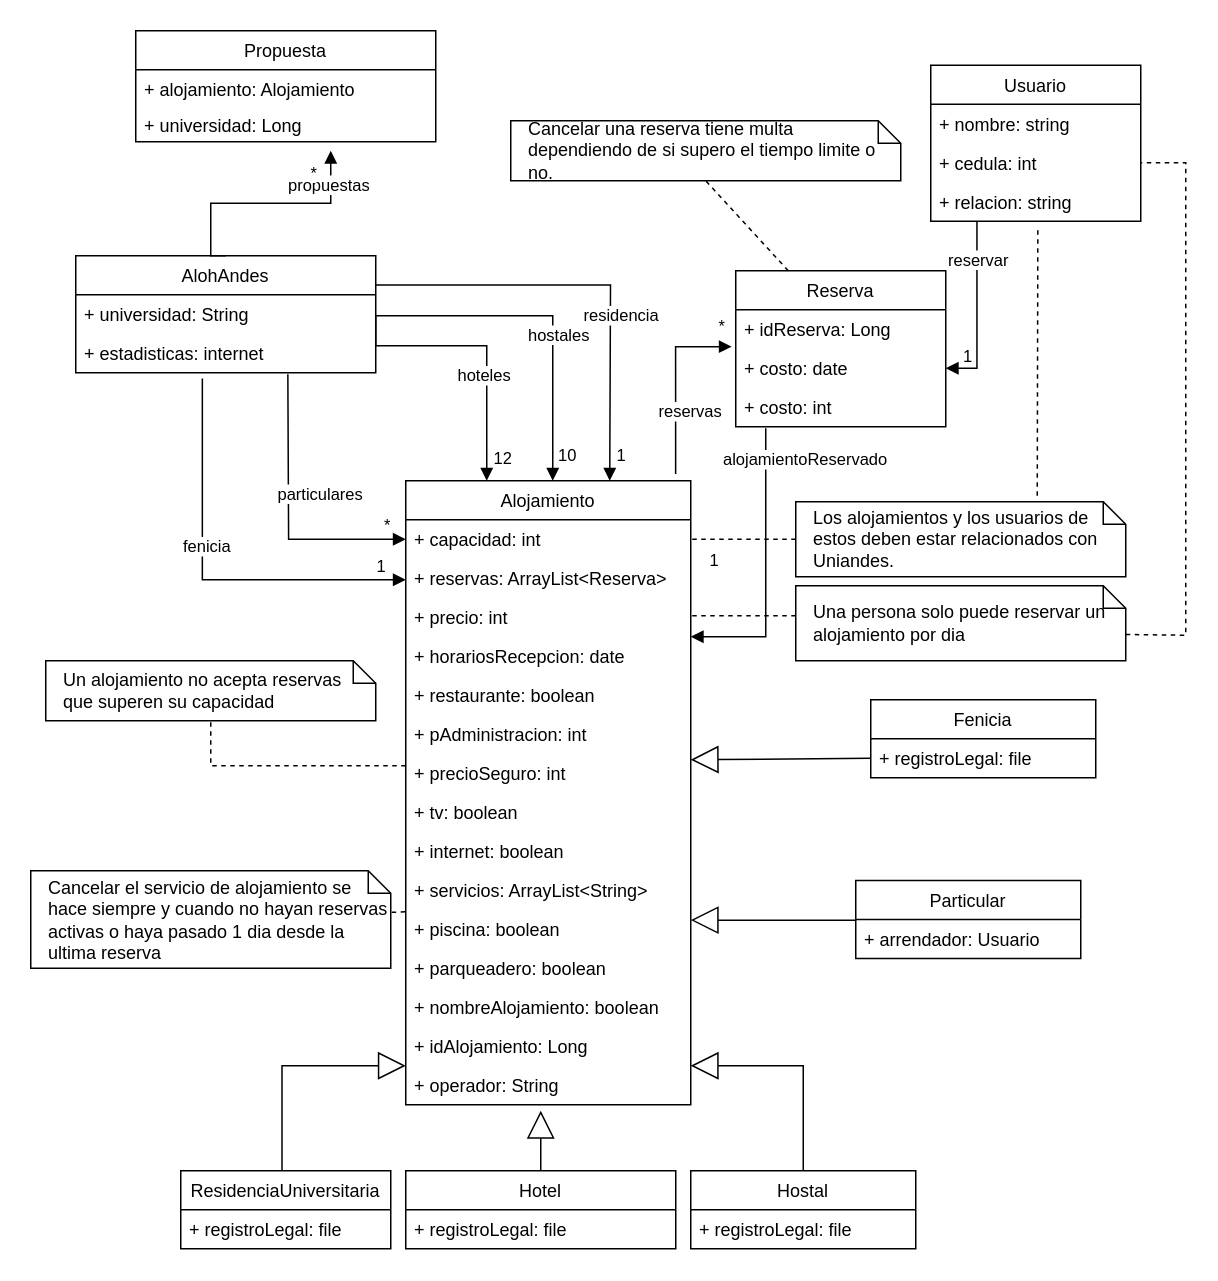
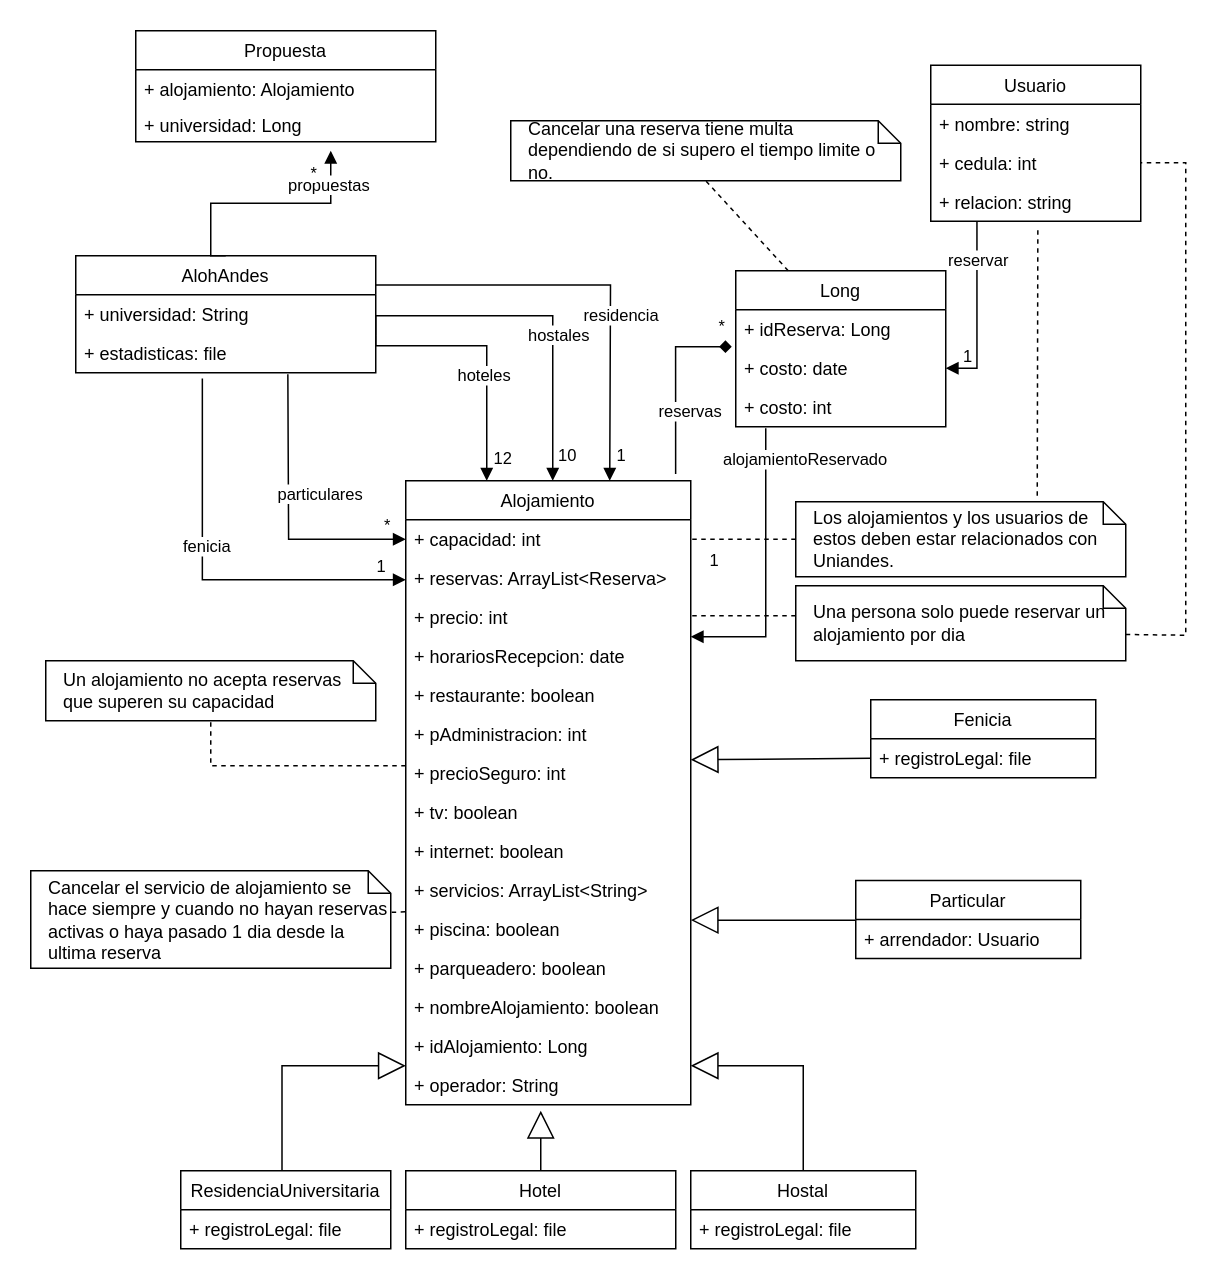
(840, 291) -> (840, 291)
(718, 347) -> (718, 347)
(191, 354) -> (168, 354)
